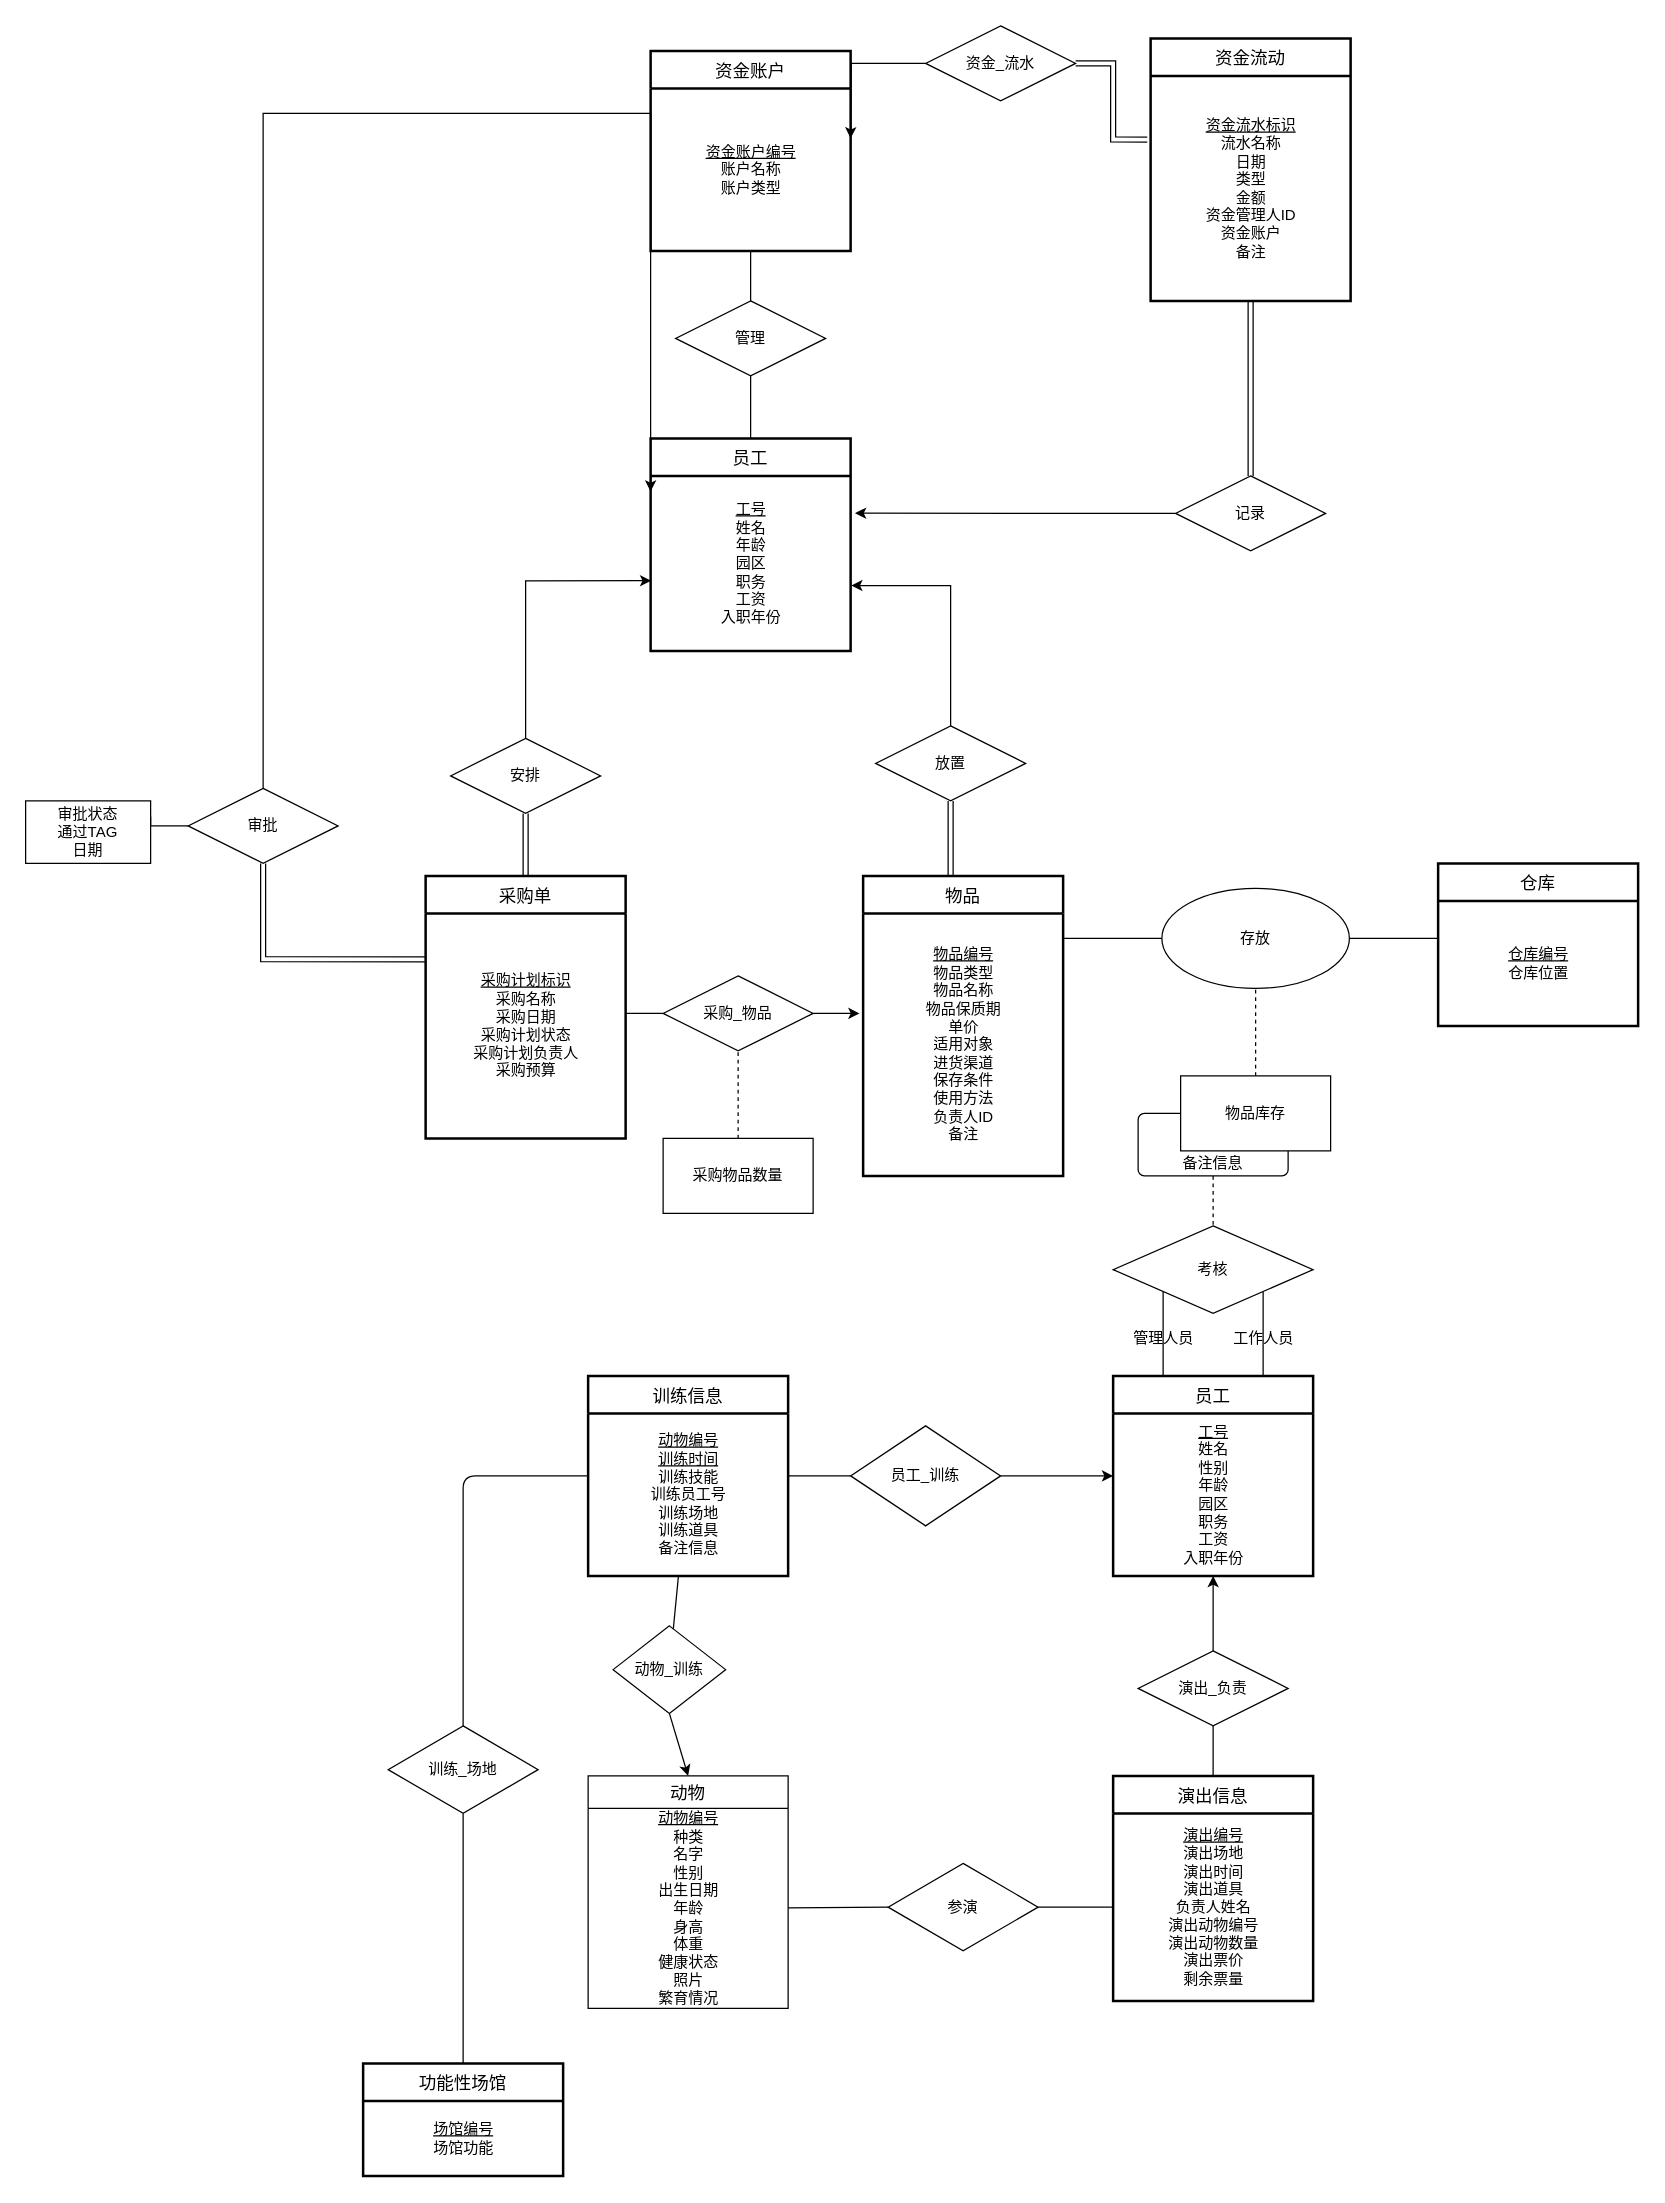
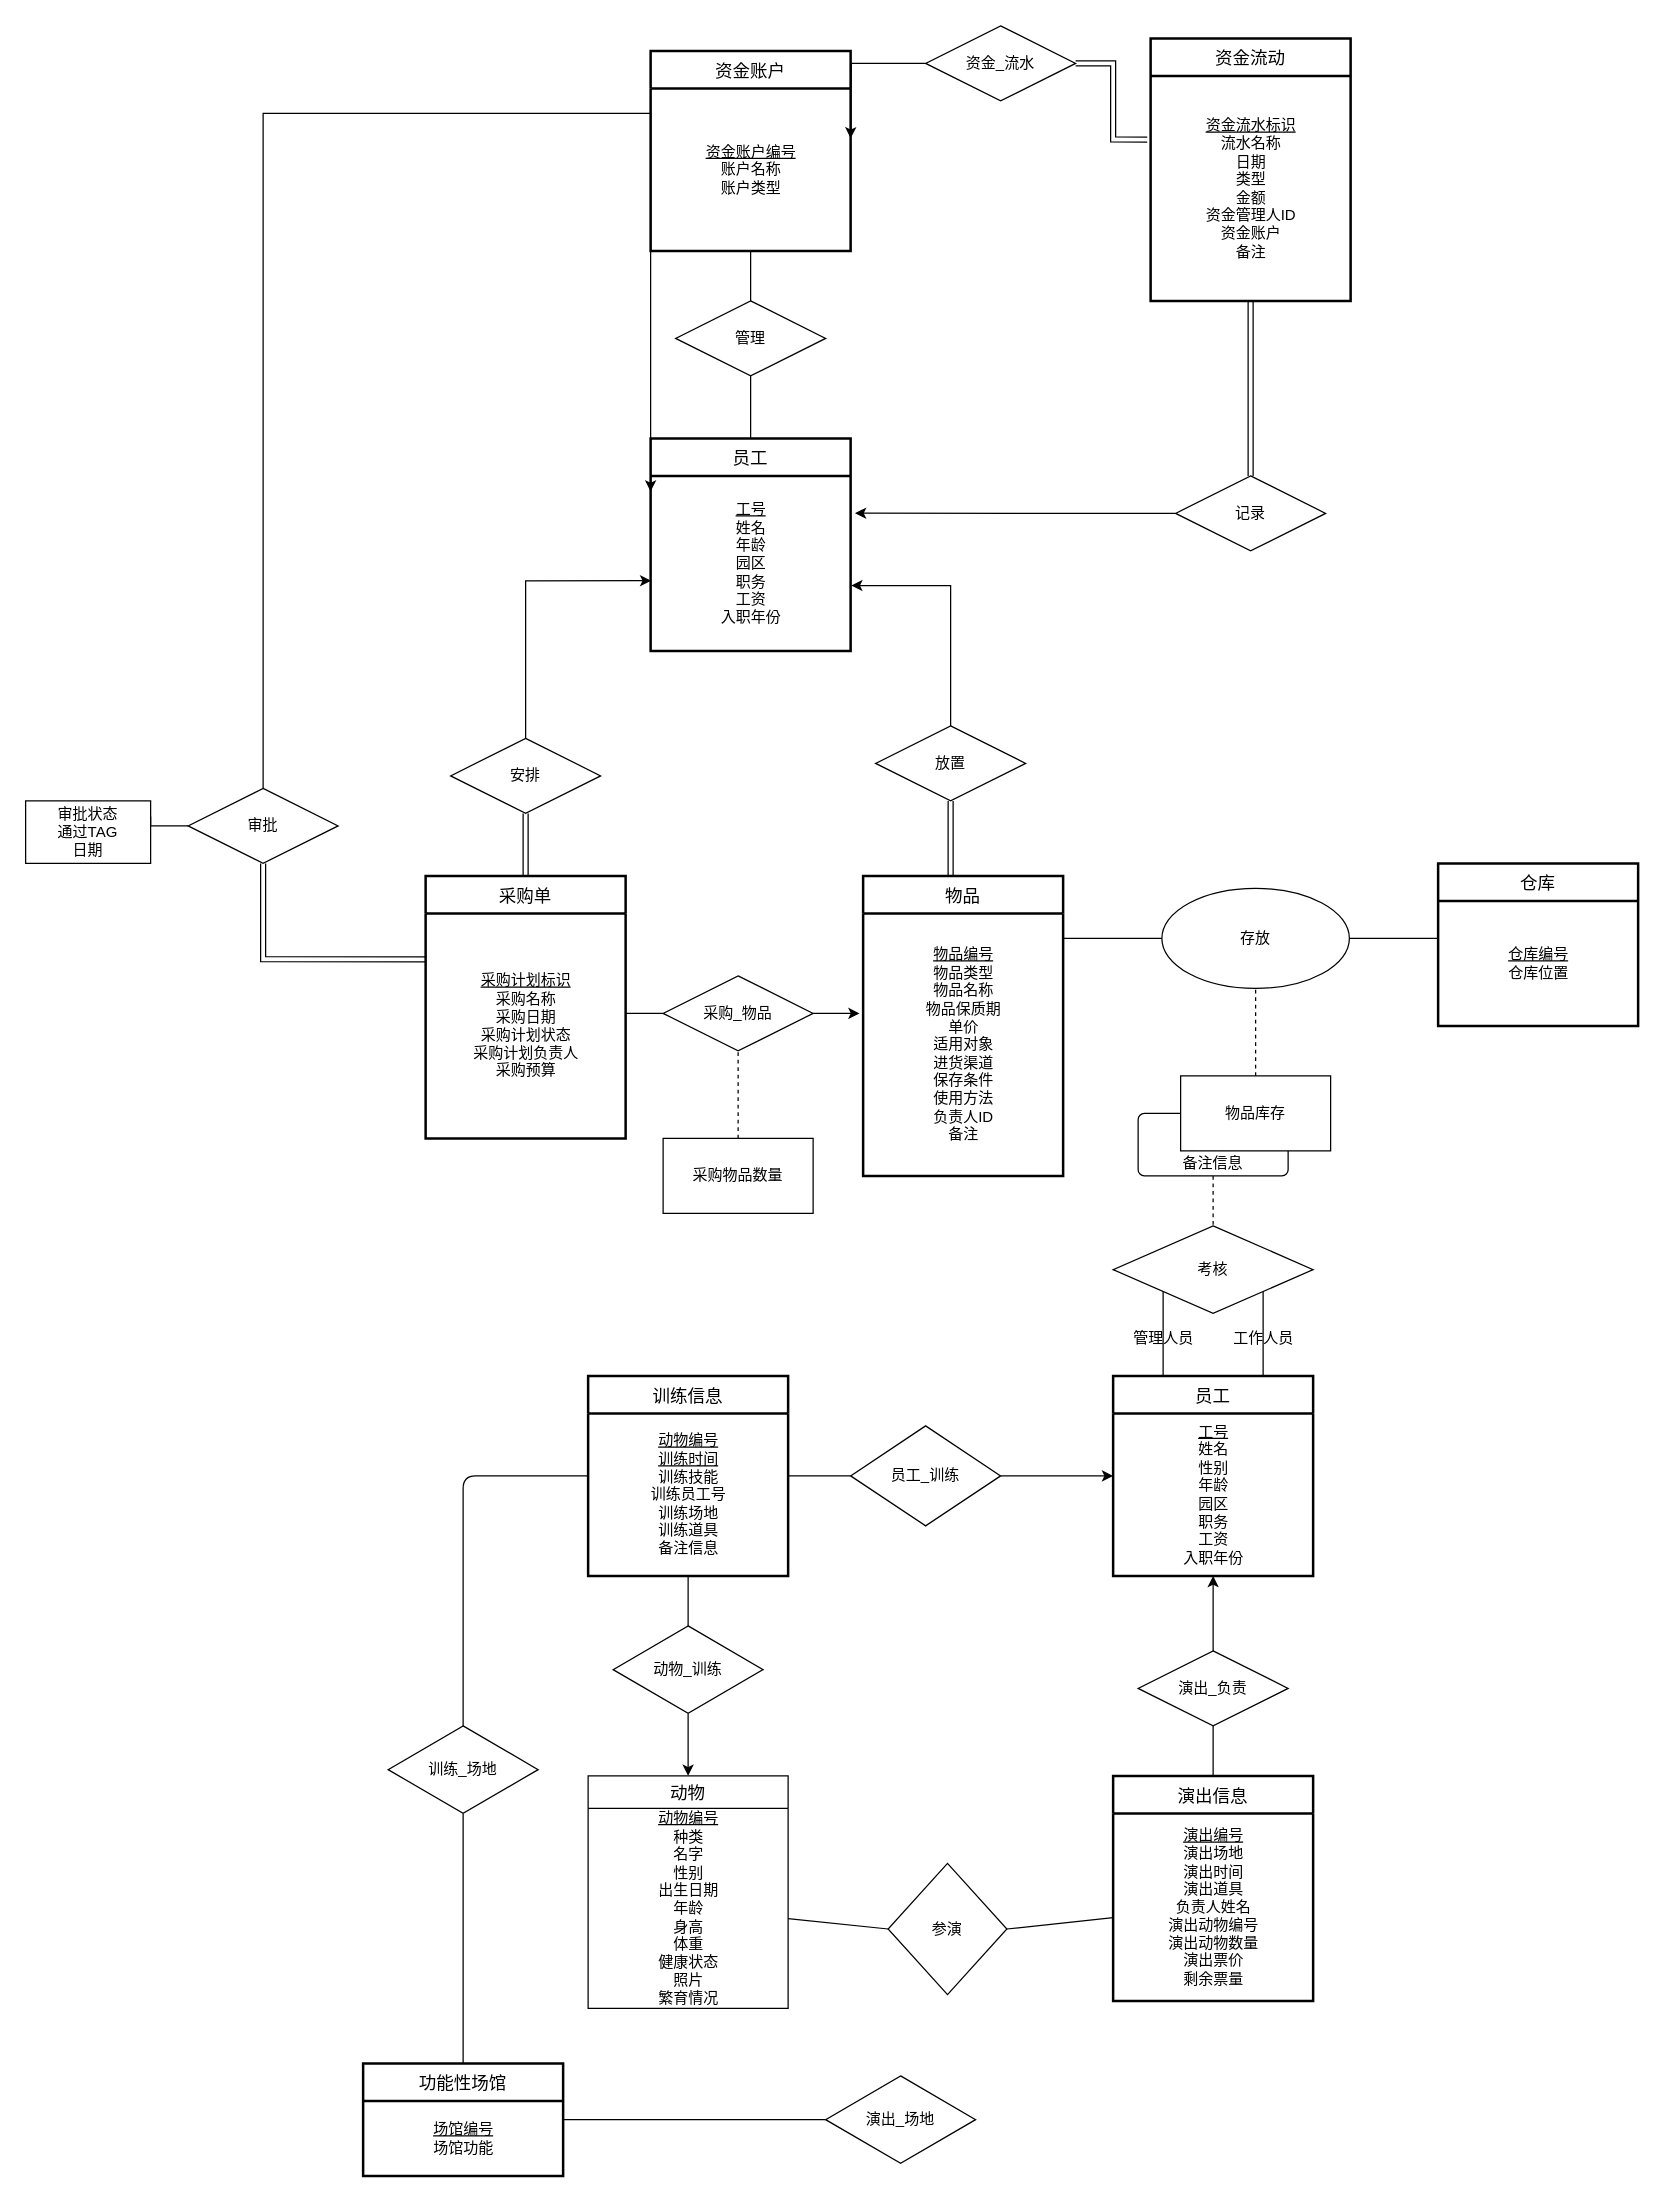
(669, 1669) -> (688, 1669)
(963, 1907) -> (948, 1929)
none -> (695, 2119)
none -> (901, 2119)
